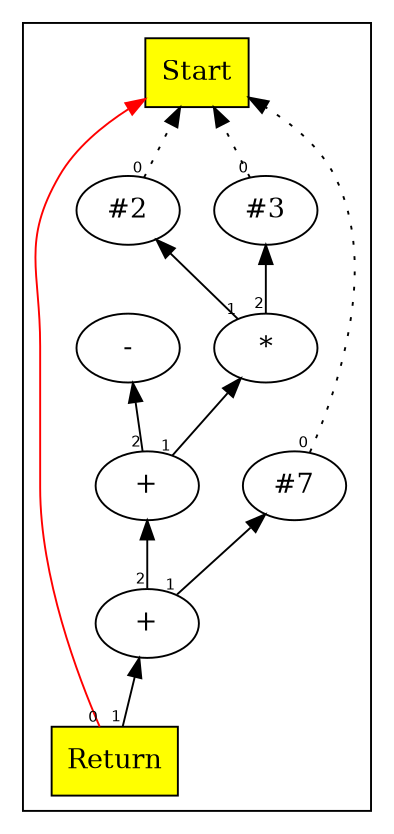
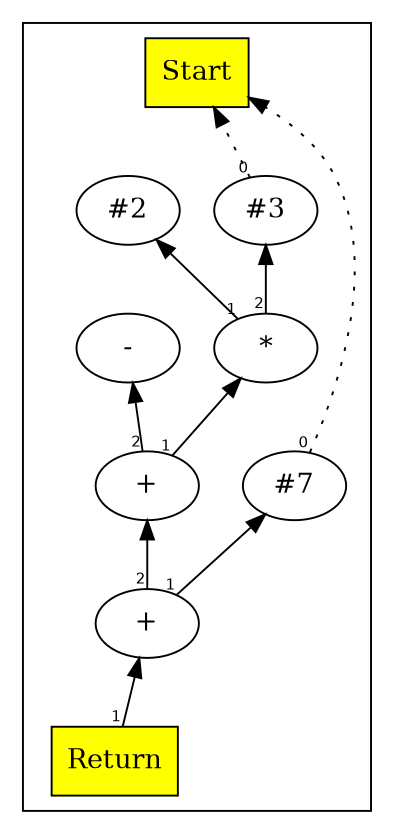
(158, 151) -> none
(40, 405) -> none
